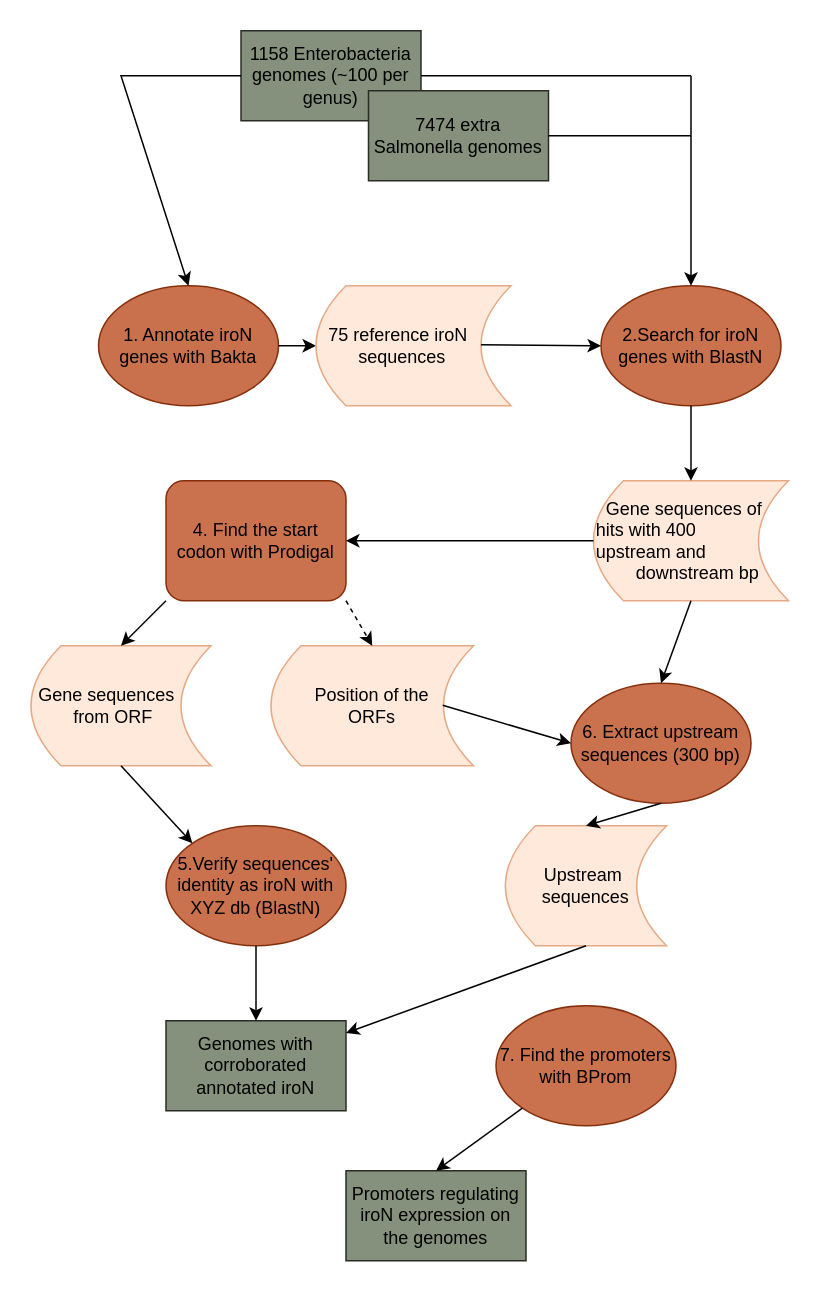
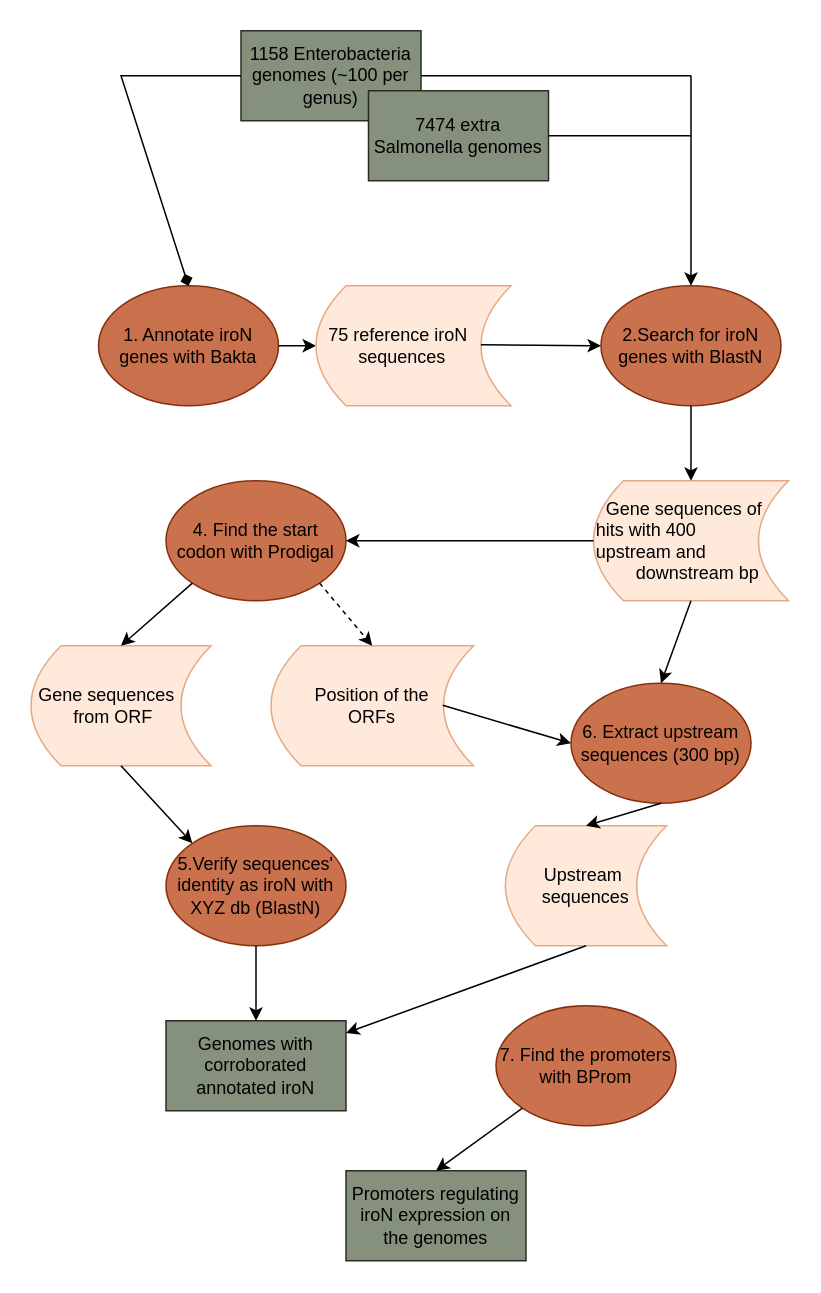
(185, 275) -> (184, 274)
(256, 541) -> (256, 541)
